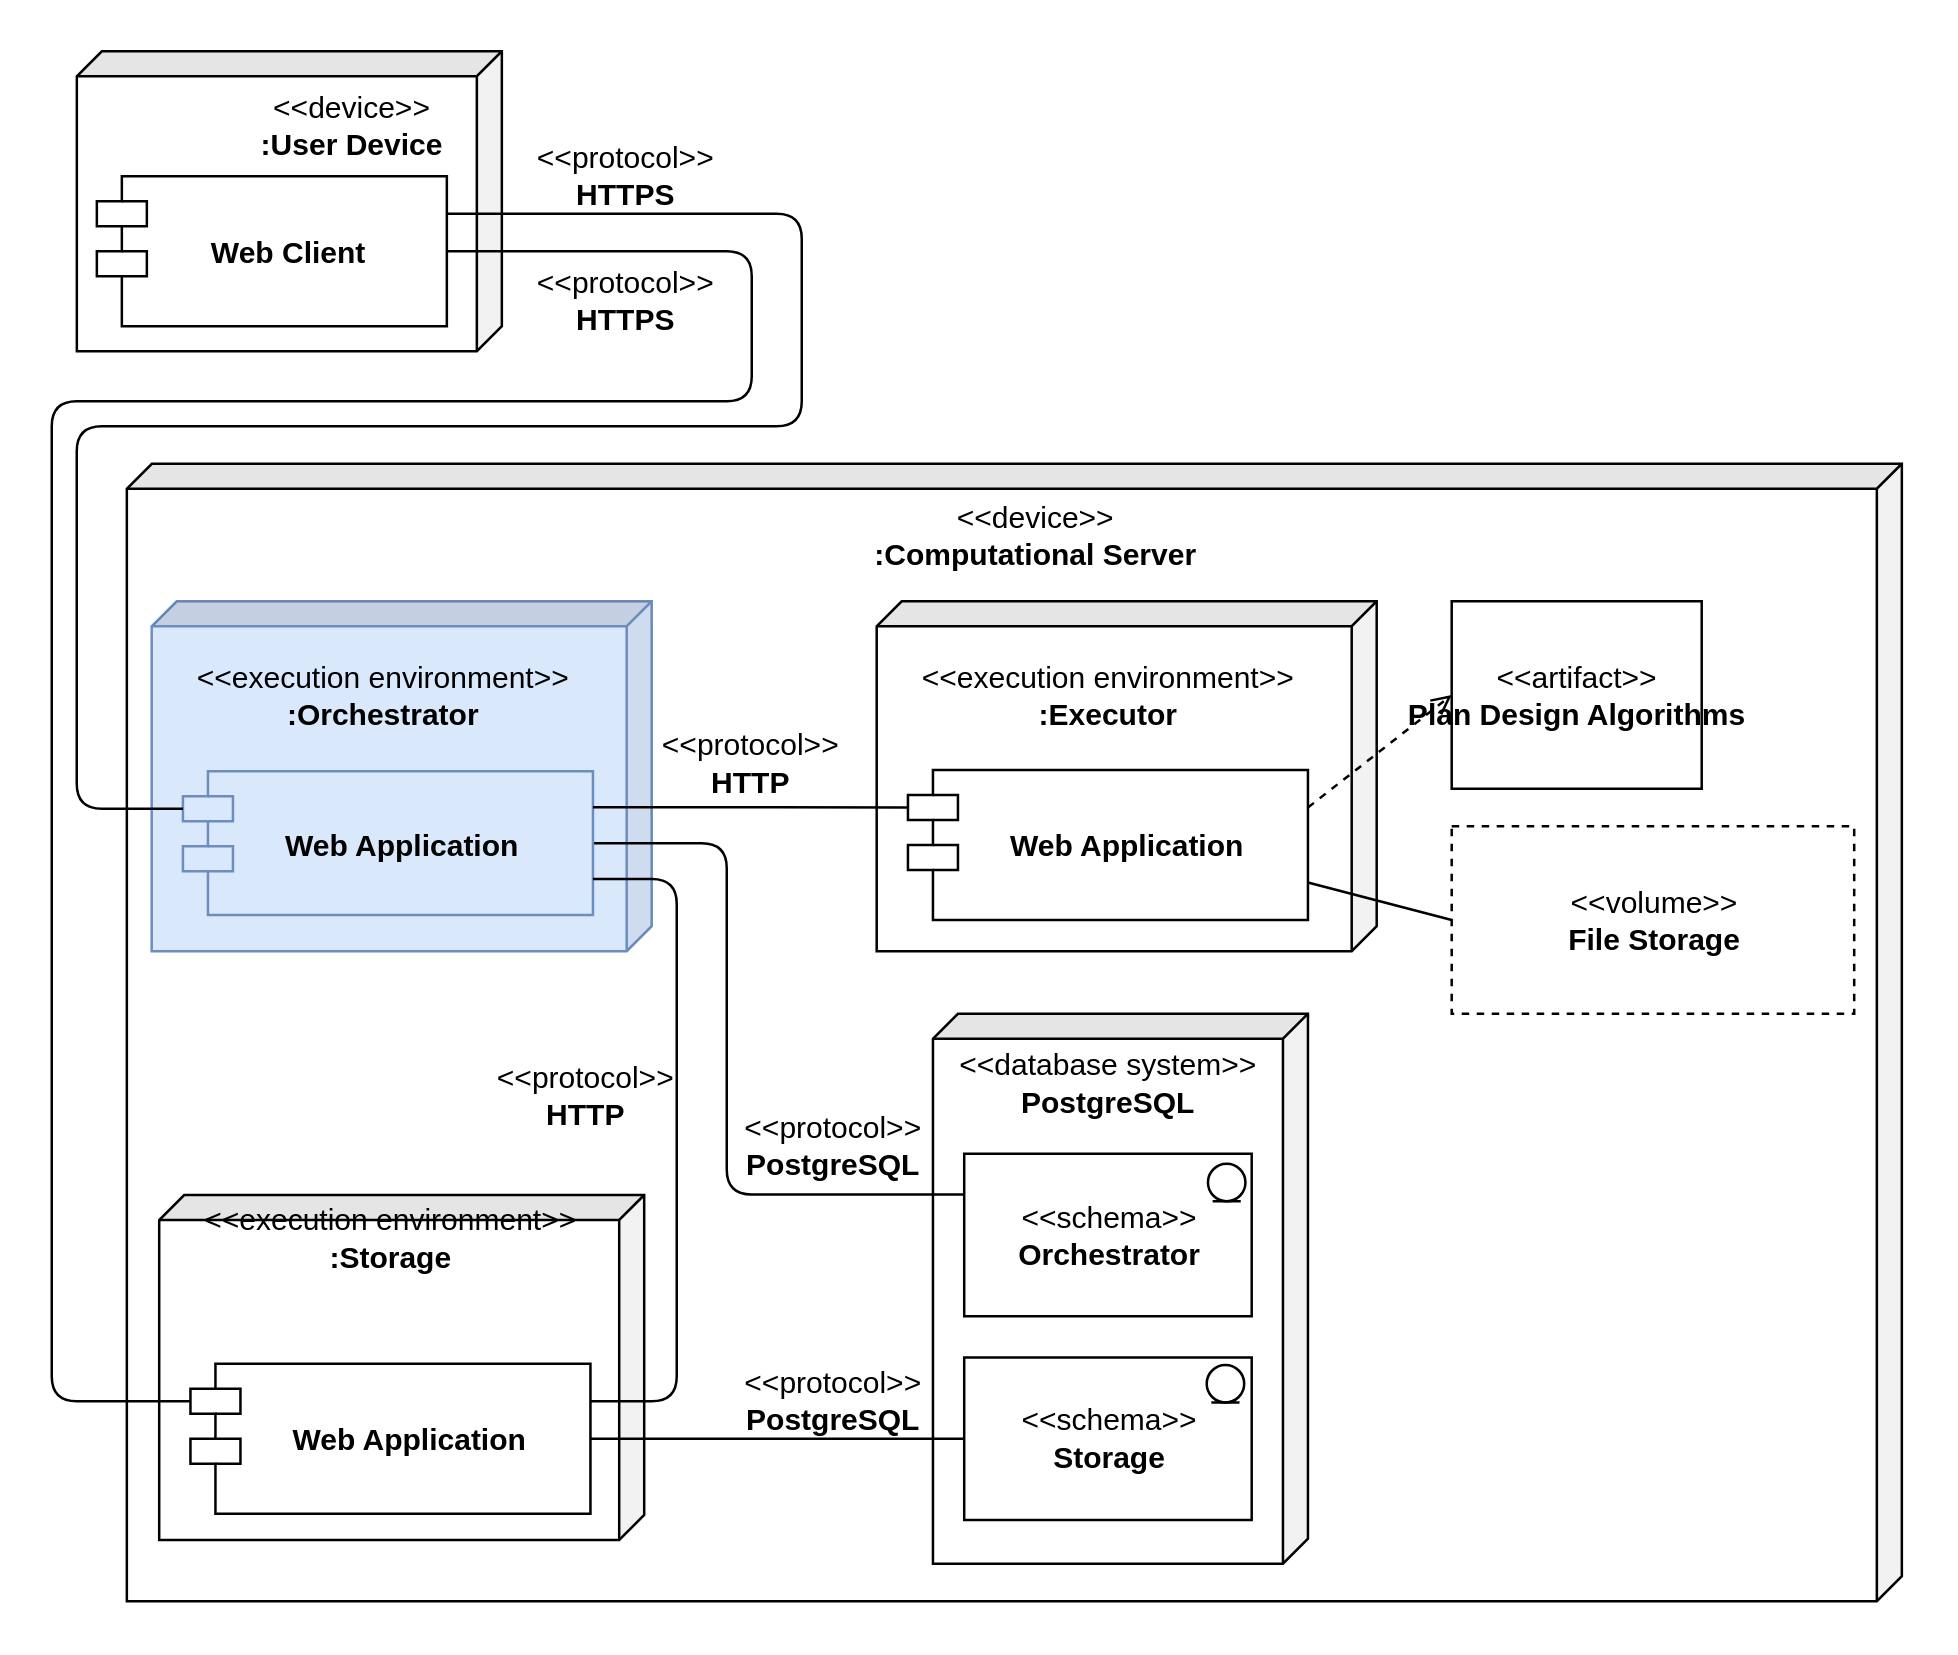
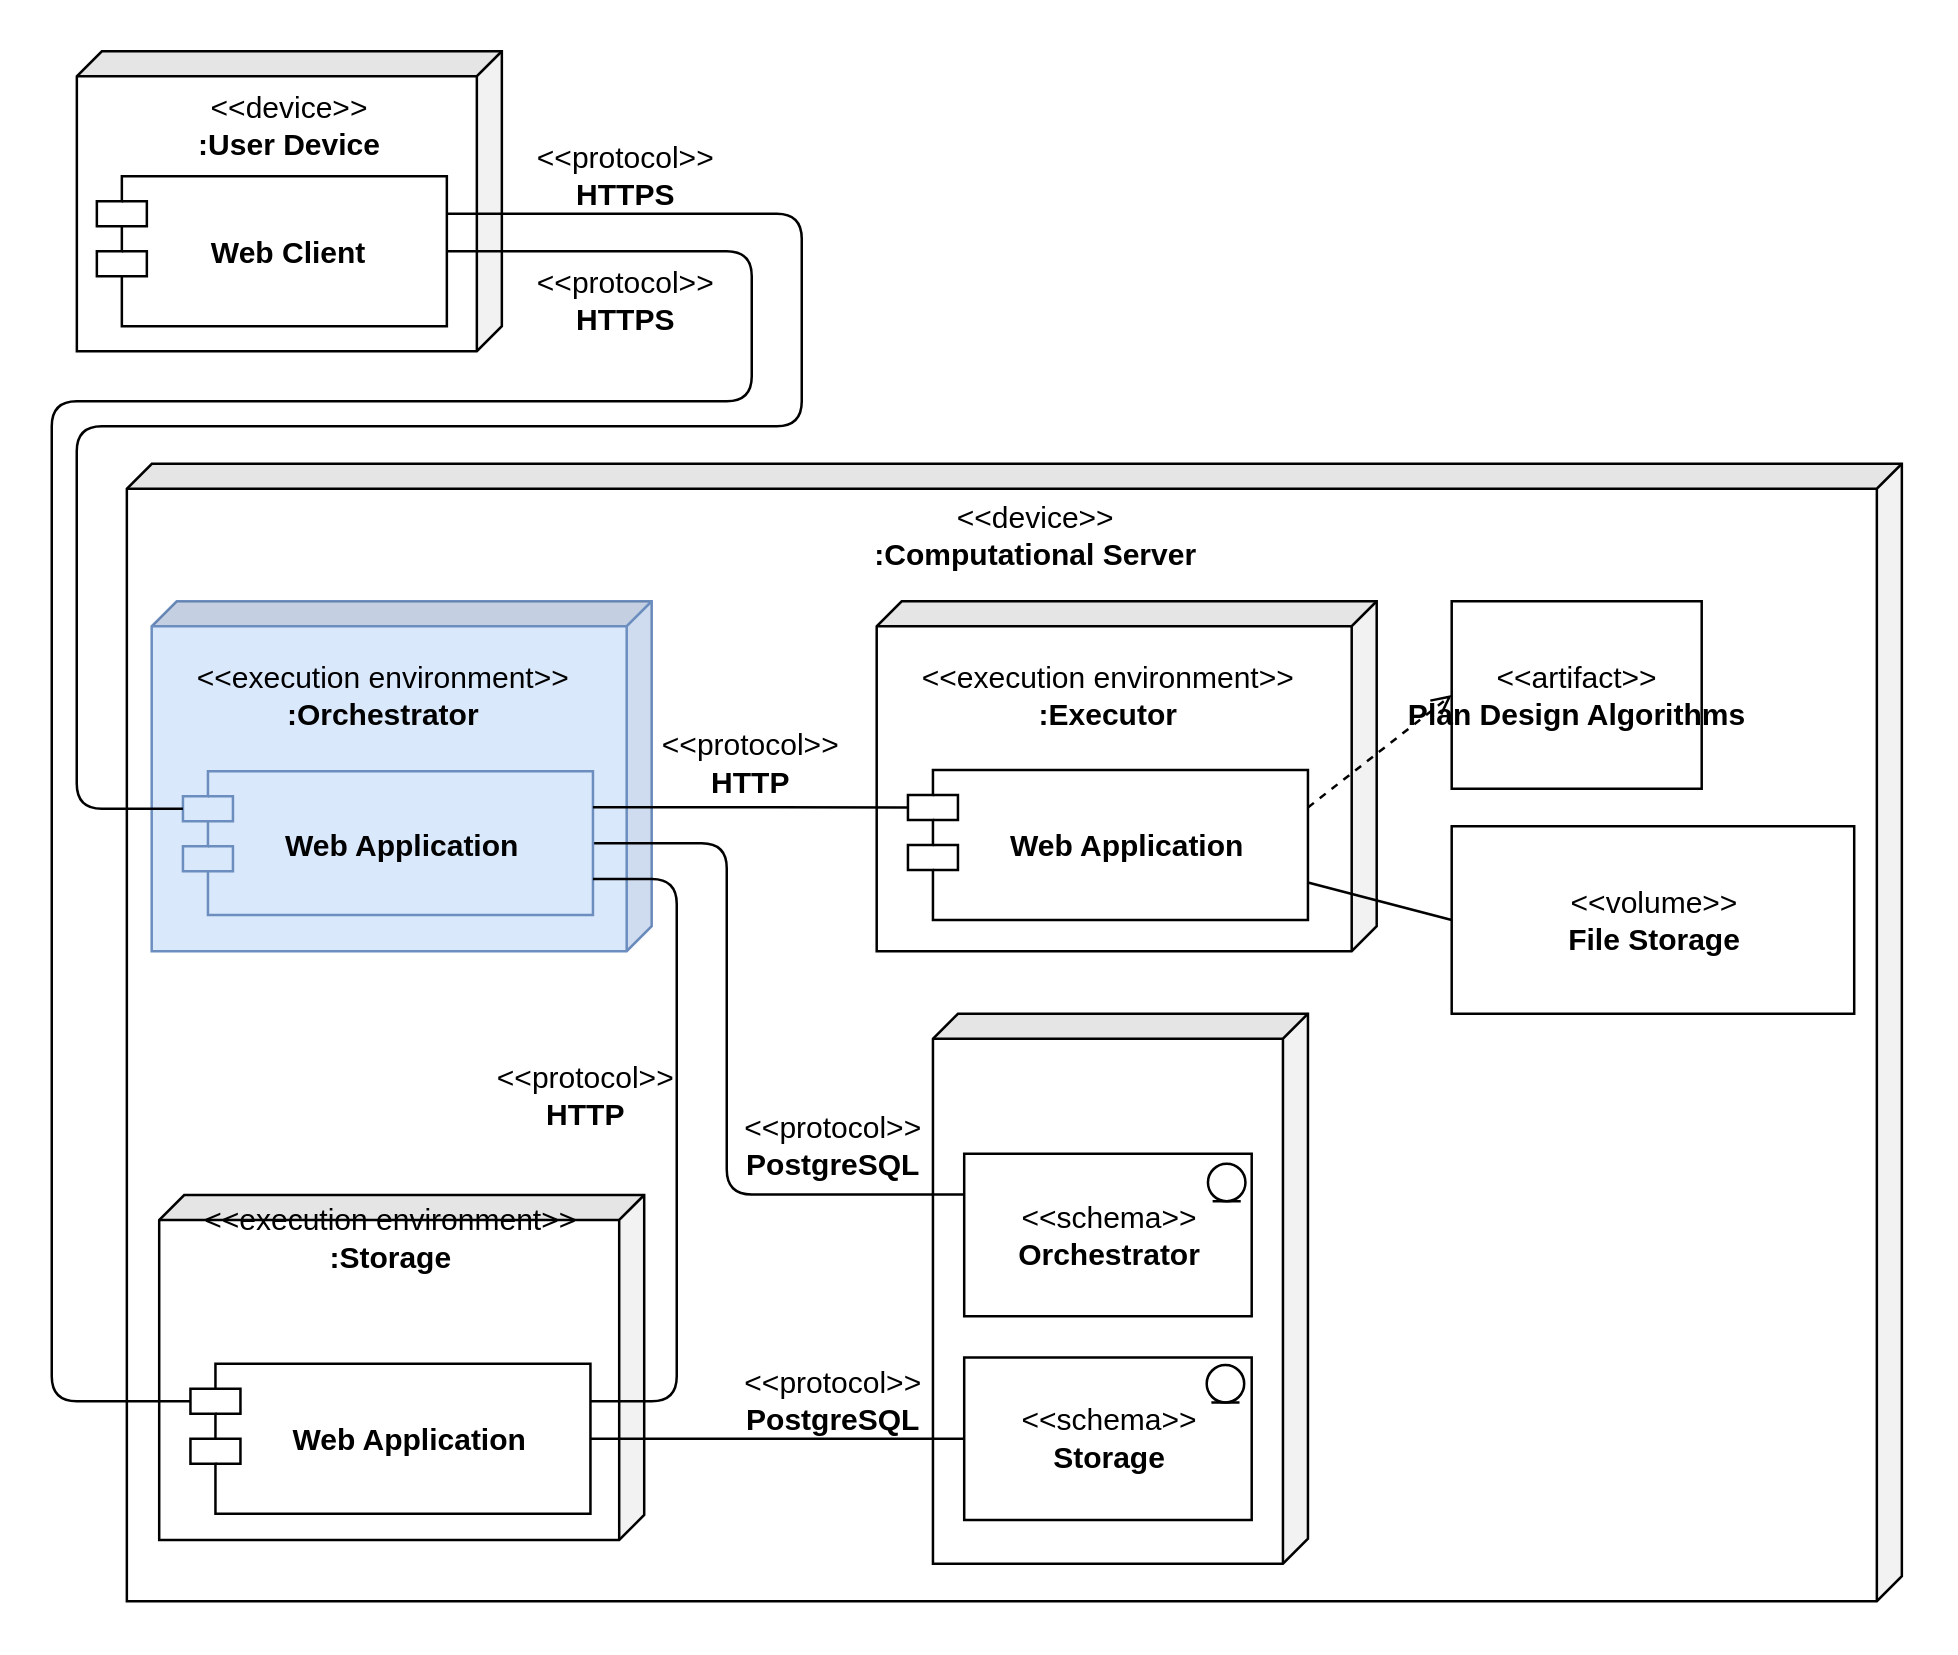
(352, 126) -> (289, 126)
(1653, 920) -> (1653, 920)
(1108, 1083) -> none
